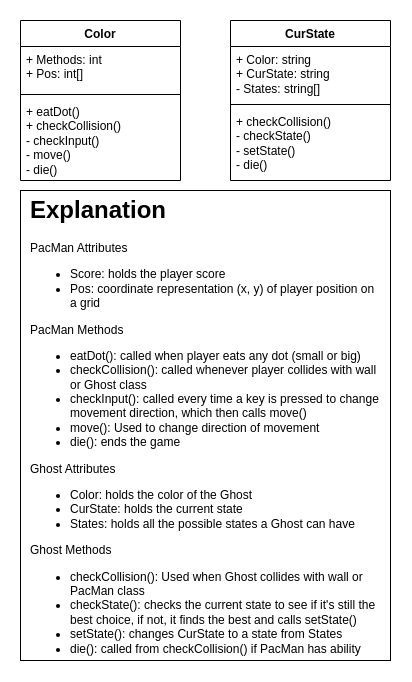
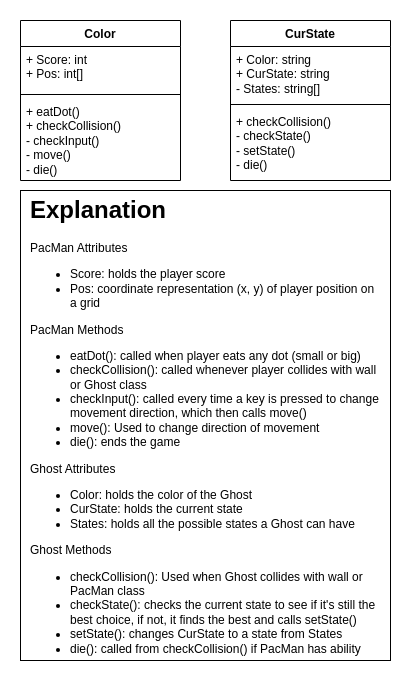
(67, 68) -> (61, 68)
